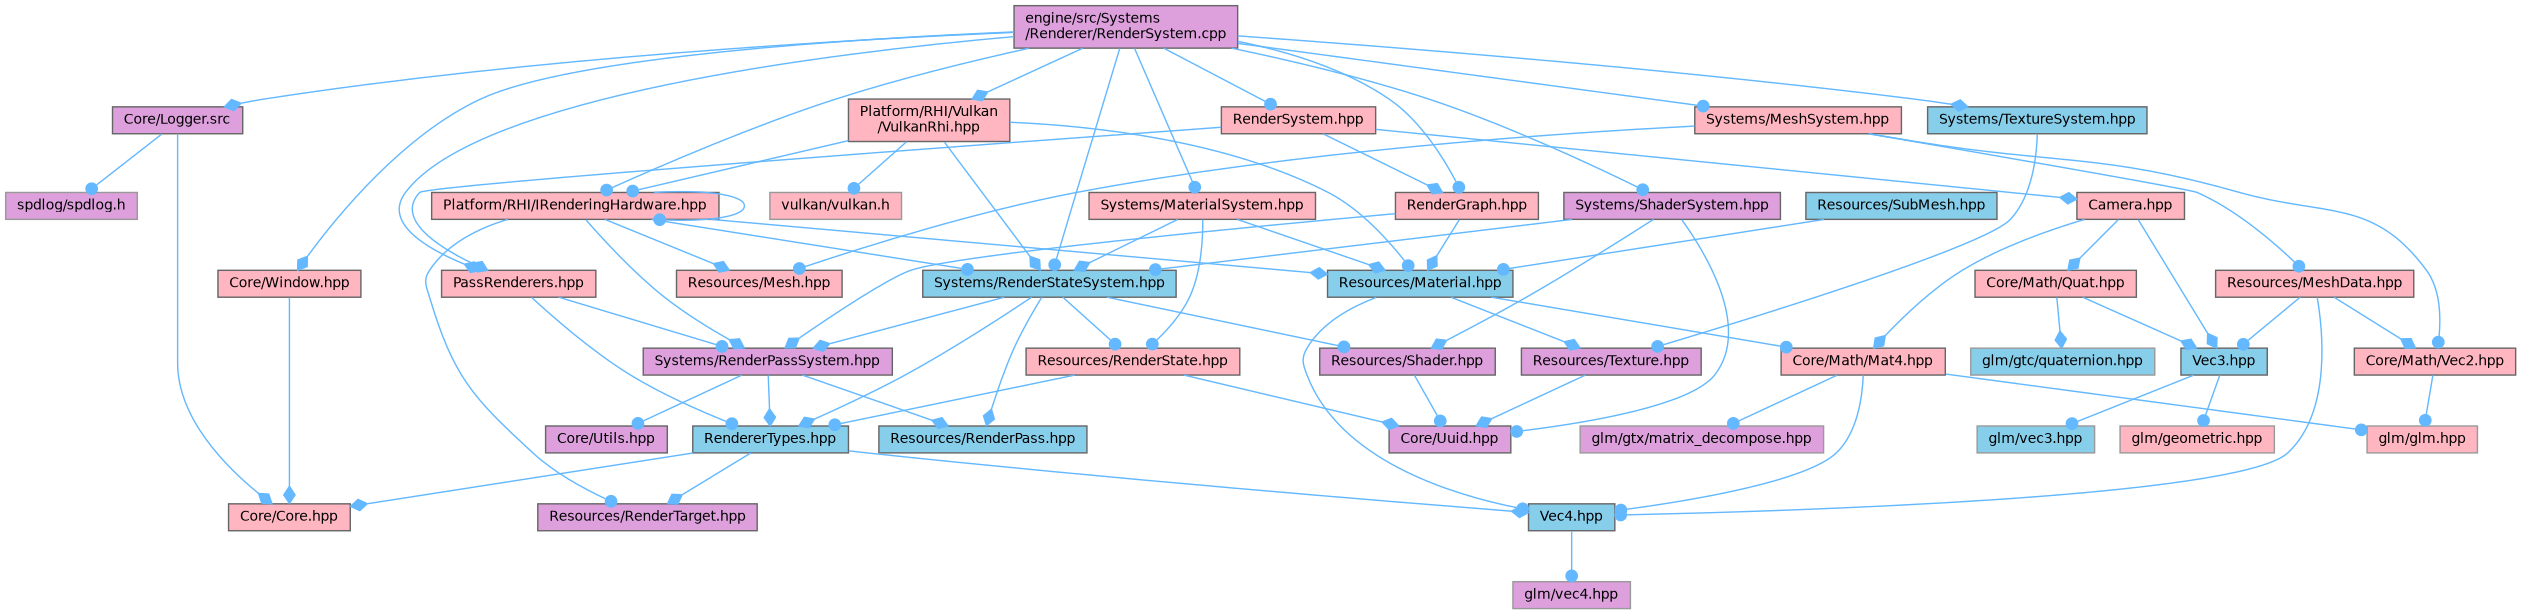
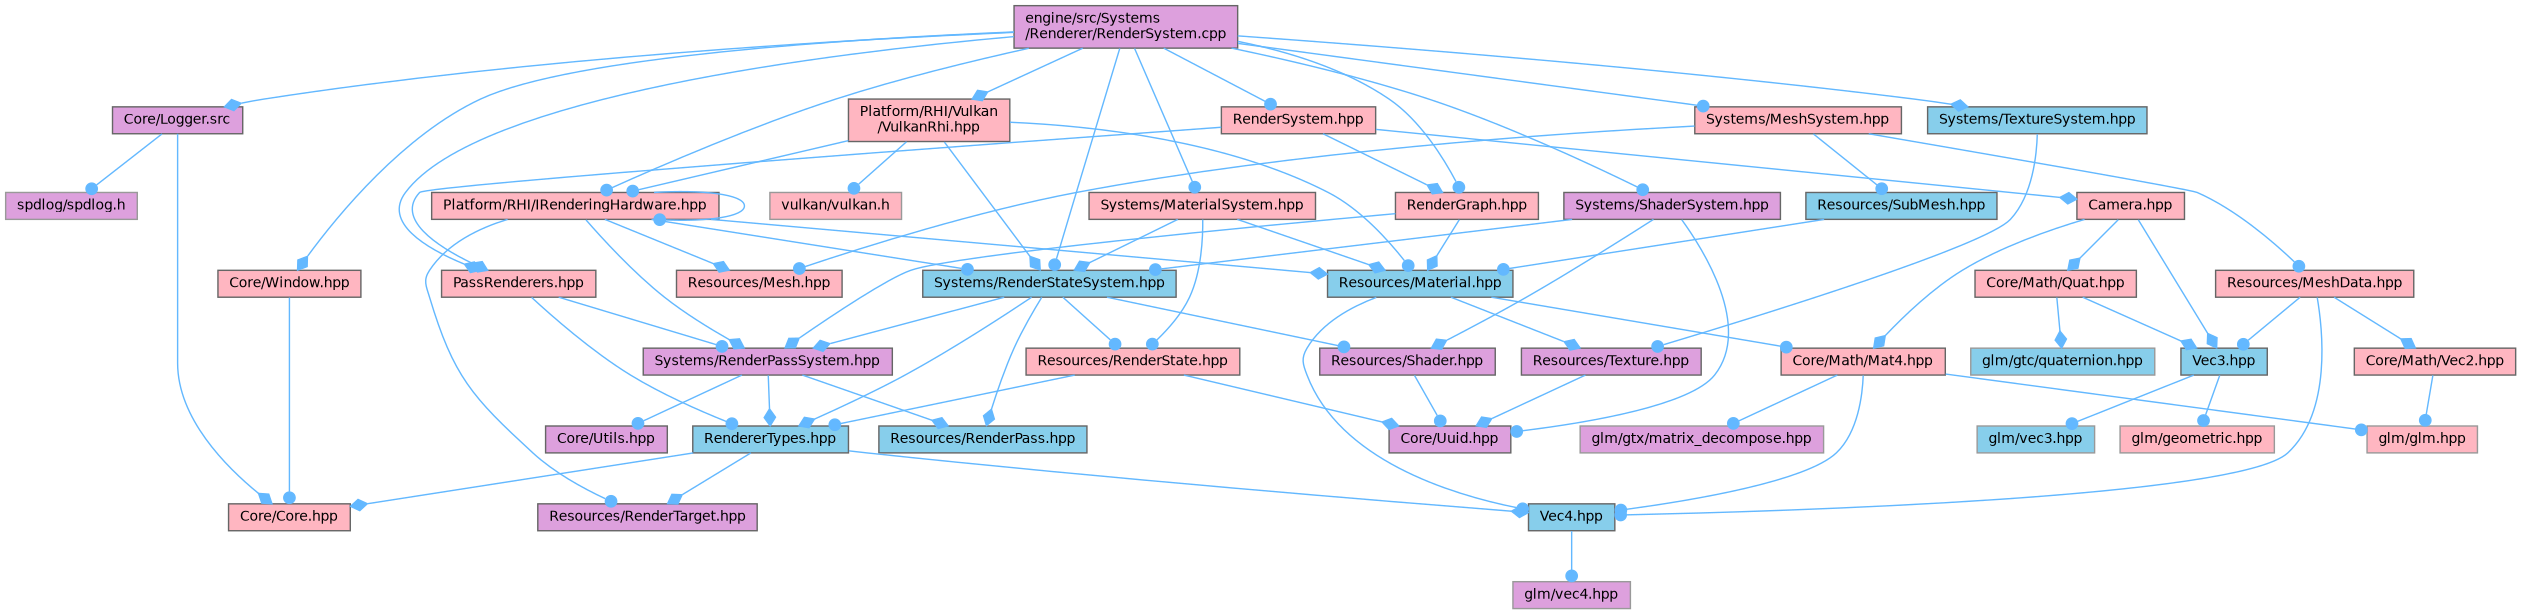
(2192, 180) -> (1845, 159)
(289, 395) -> (289, 395)
